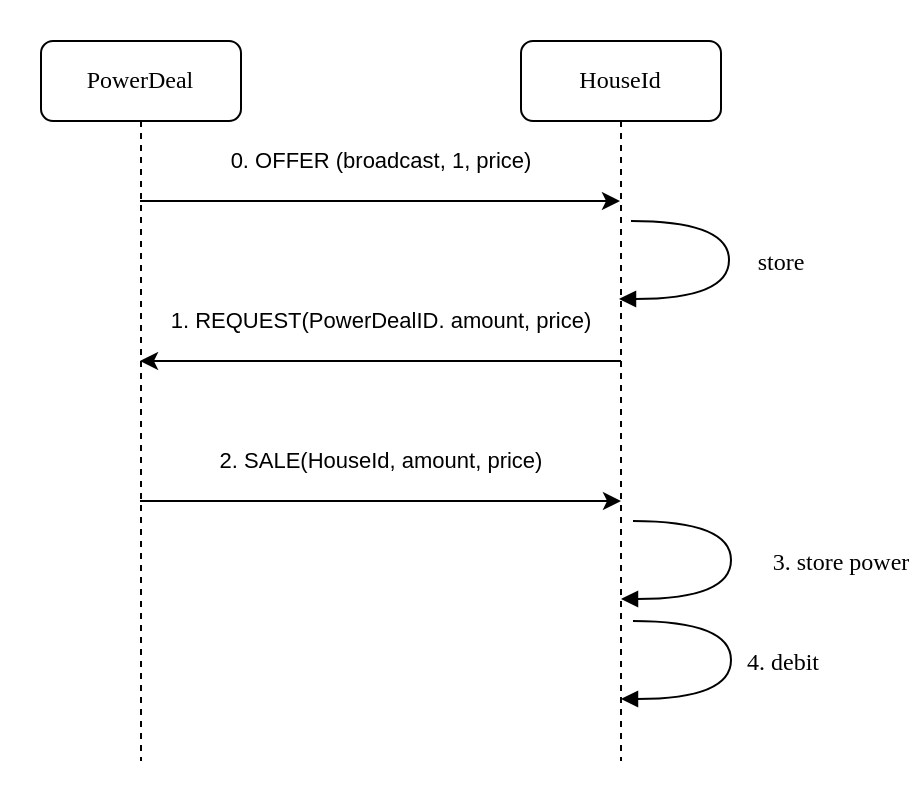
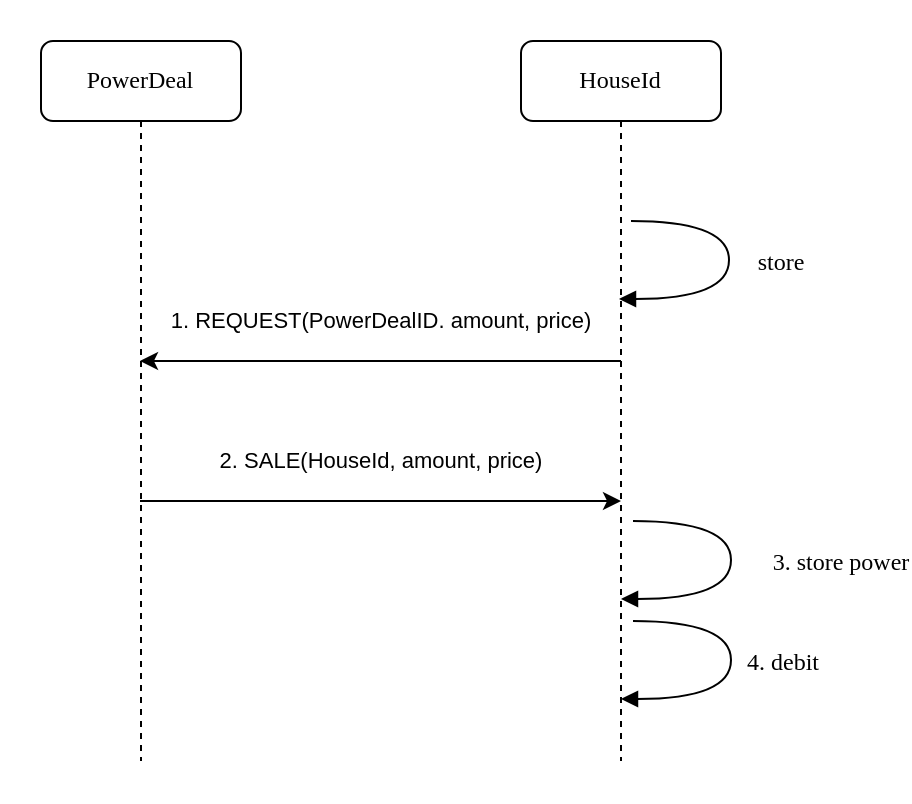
(376, 201) -> none
